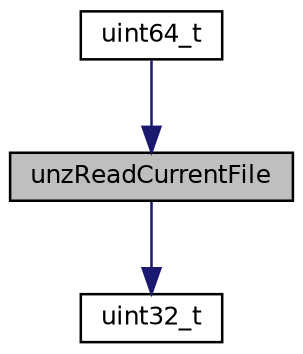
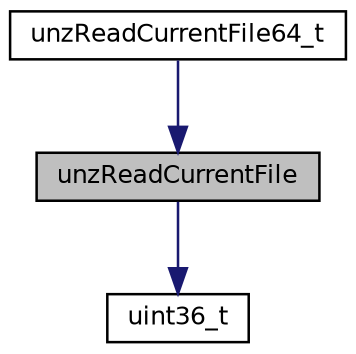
(152, 35) -> (178, 35)
(152, 318) -> (178, 318)
